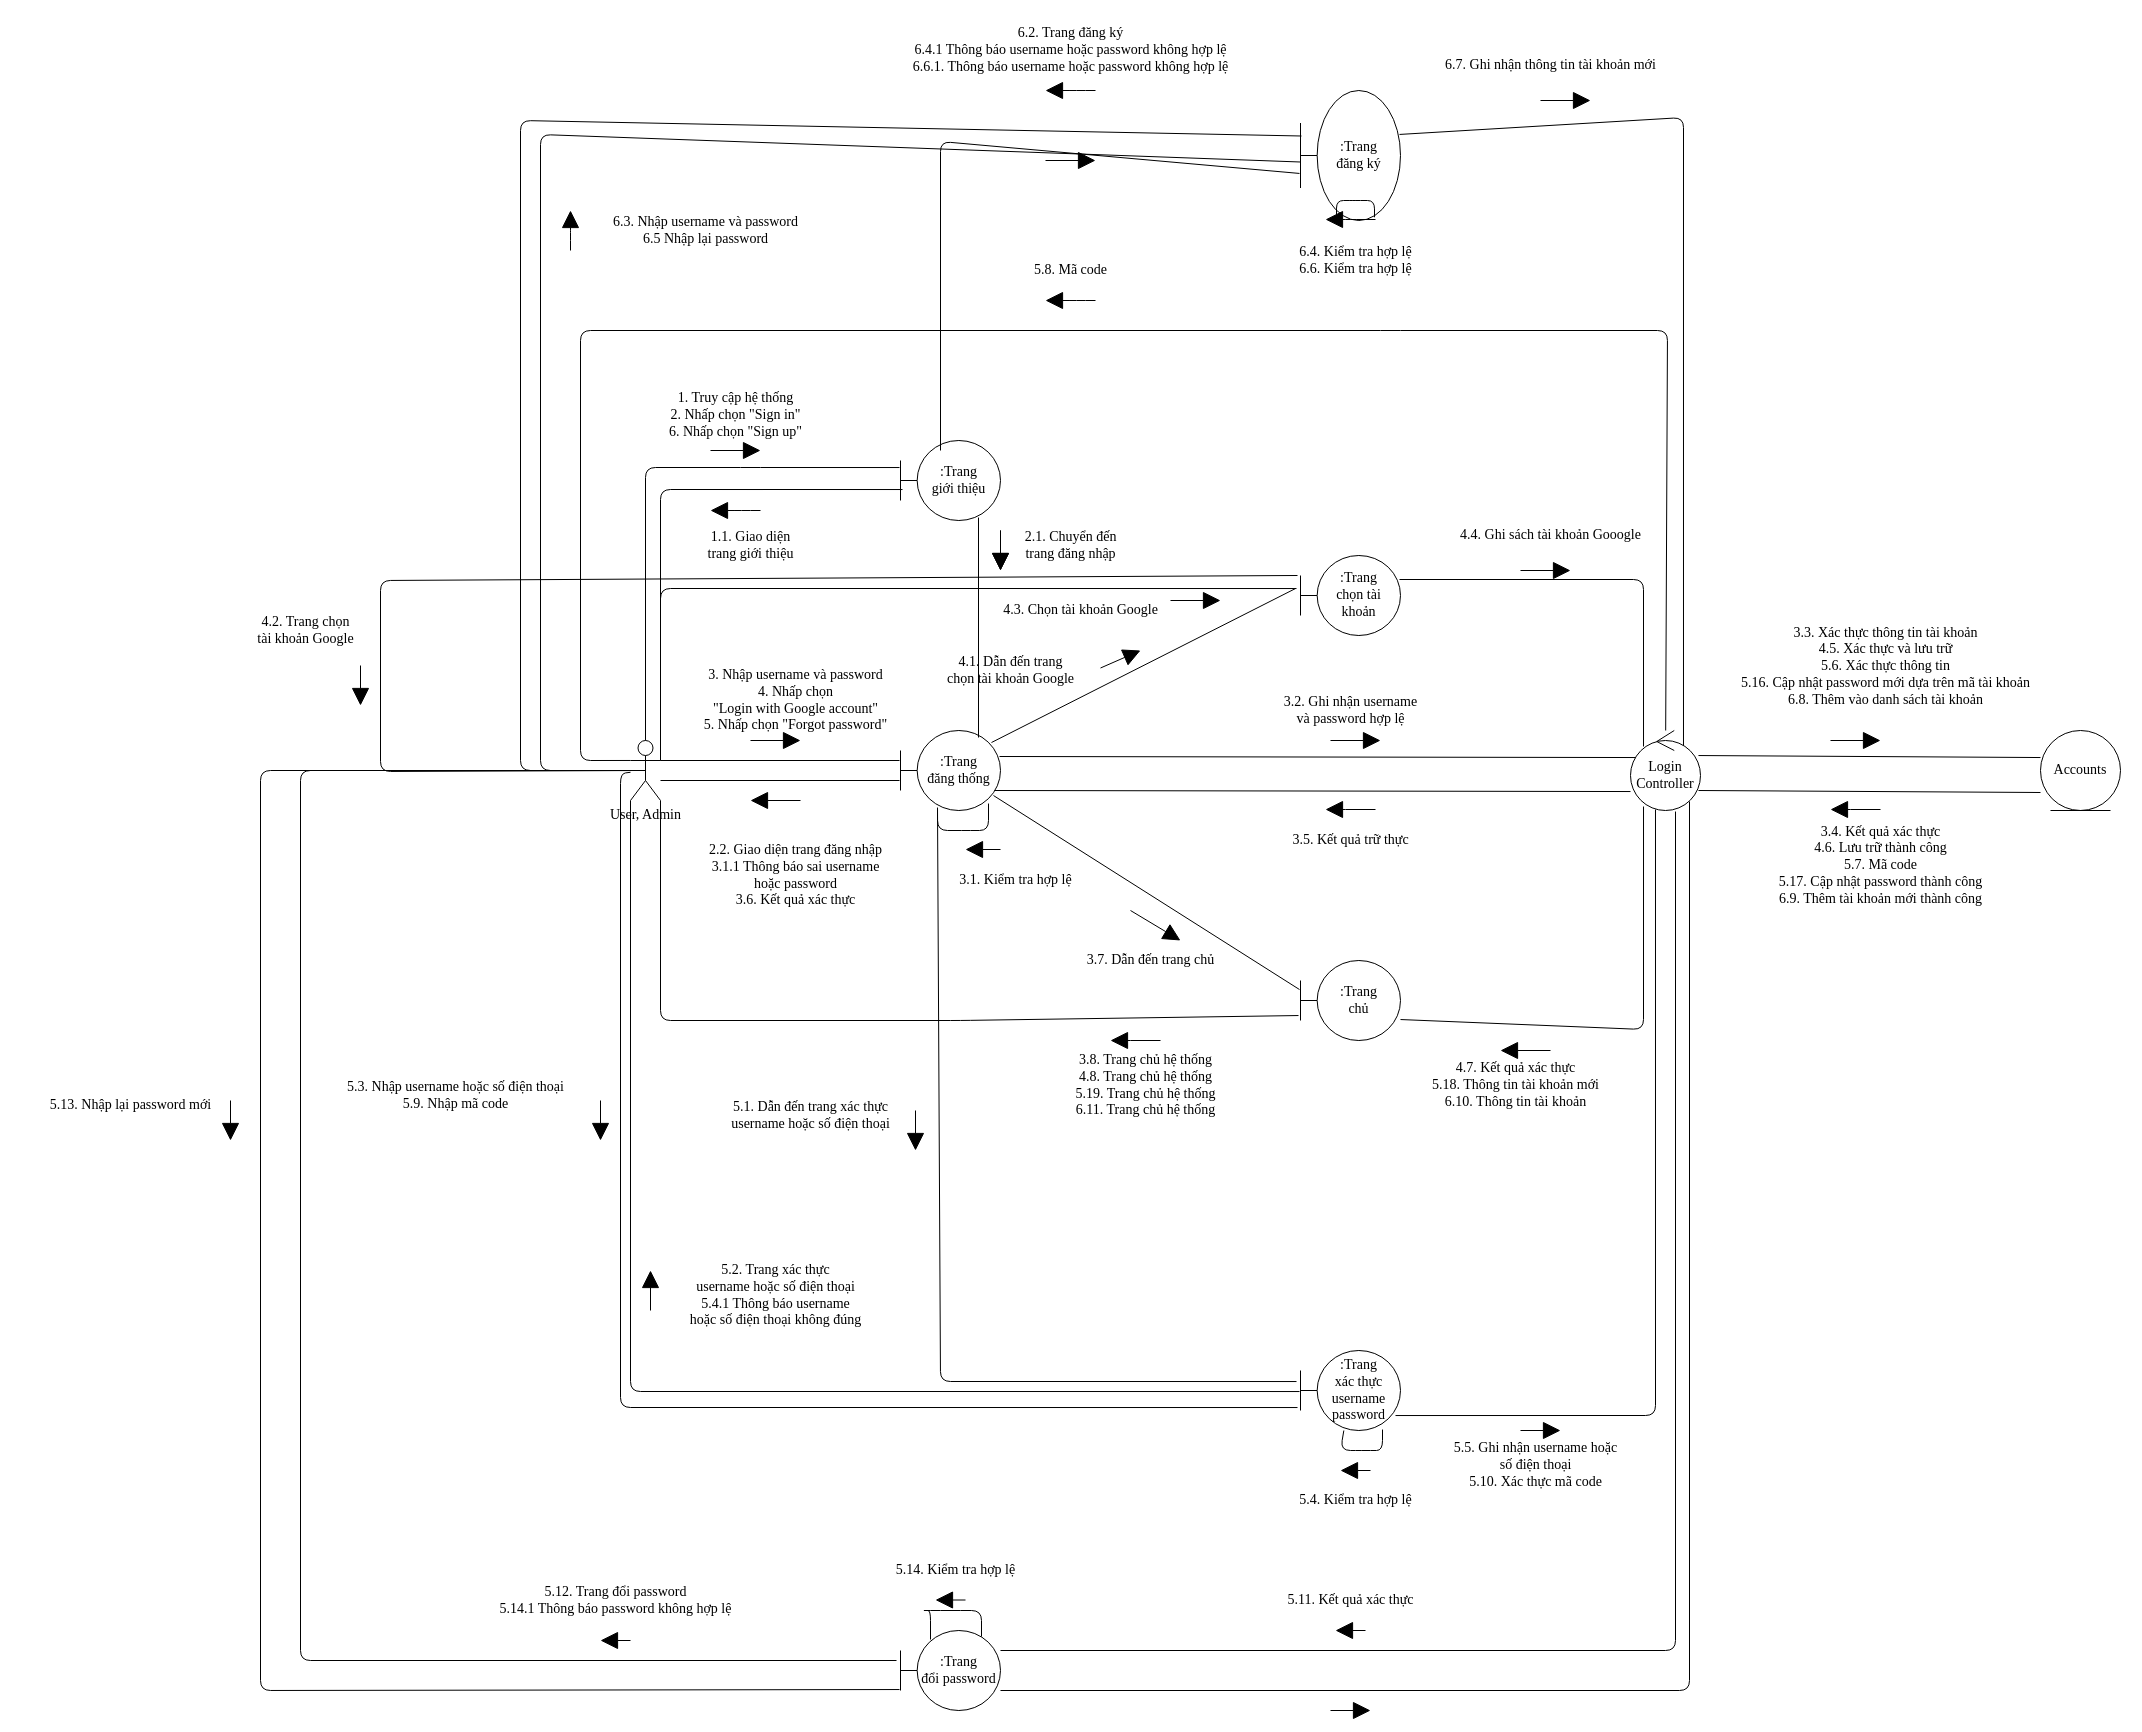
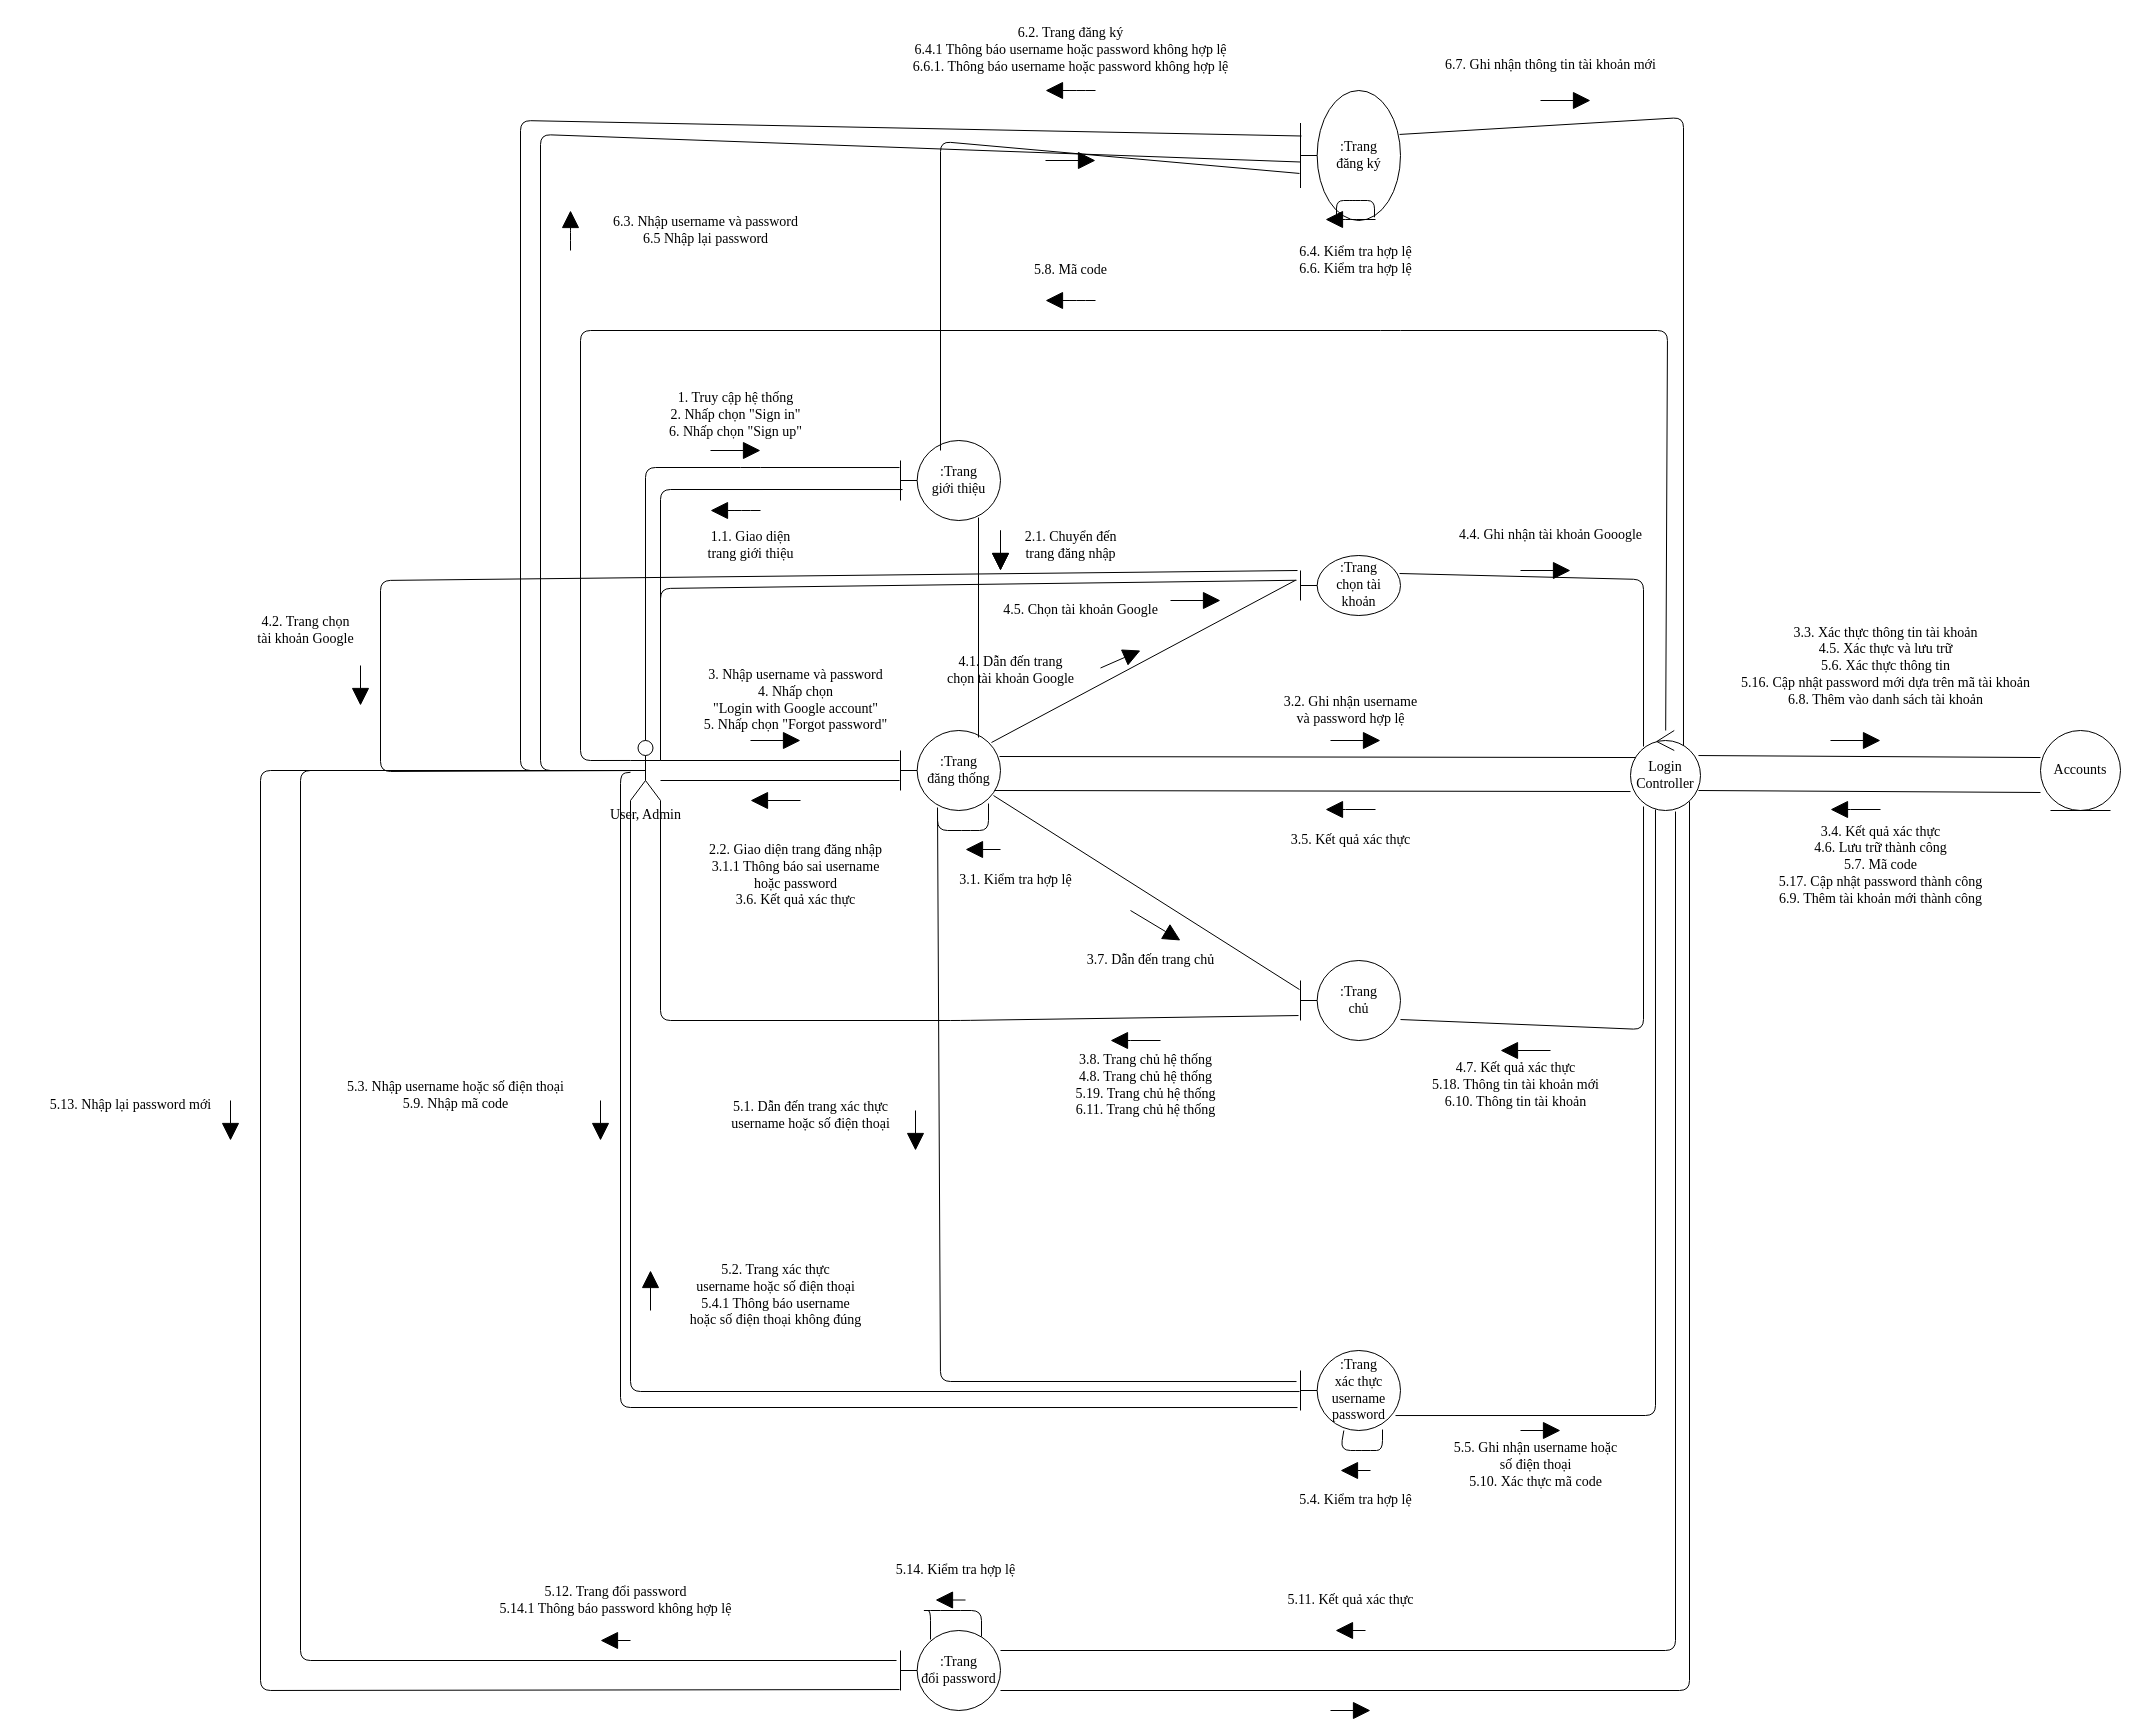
(1551, 536) -> (1551, 536)
(1351, 596) -> (1351, 586)
(1081, 611) -> (1081, 611)
(1351, 841) -> (1351, 841)
